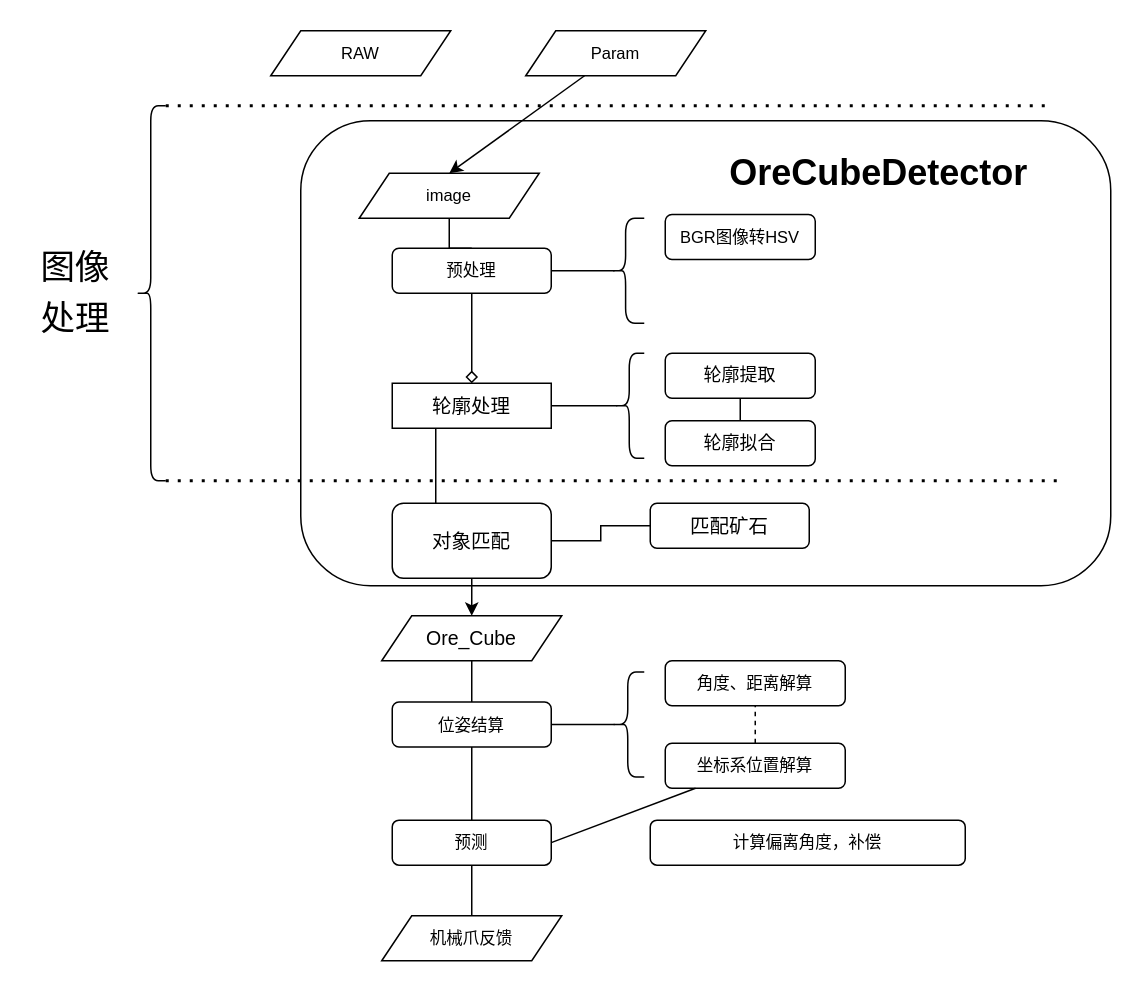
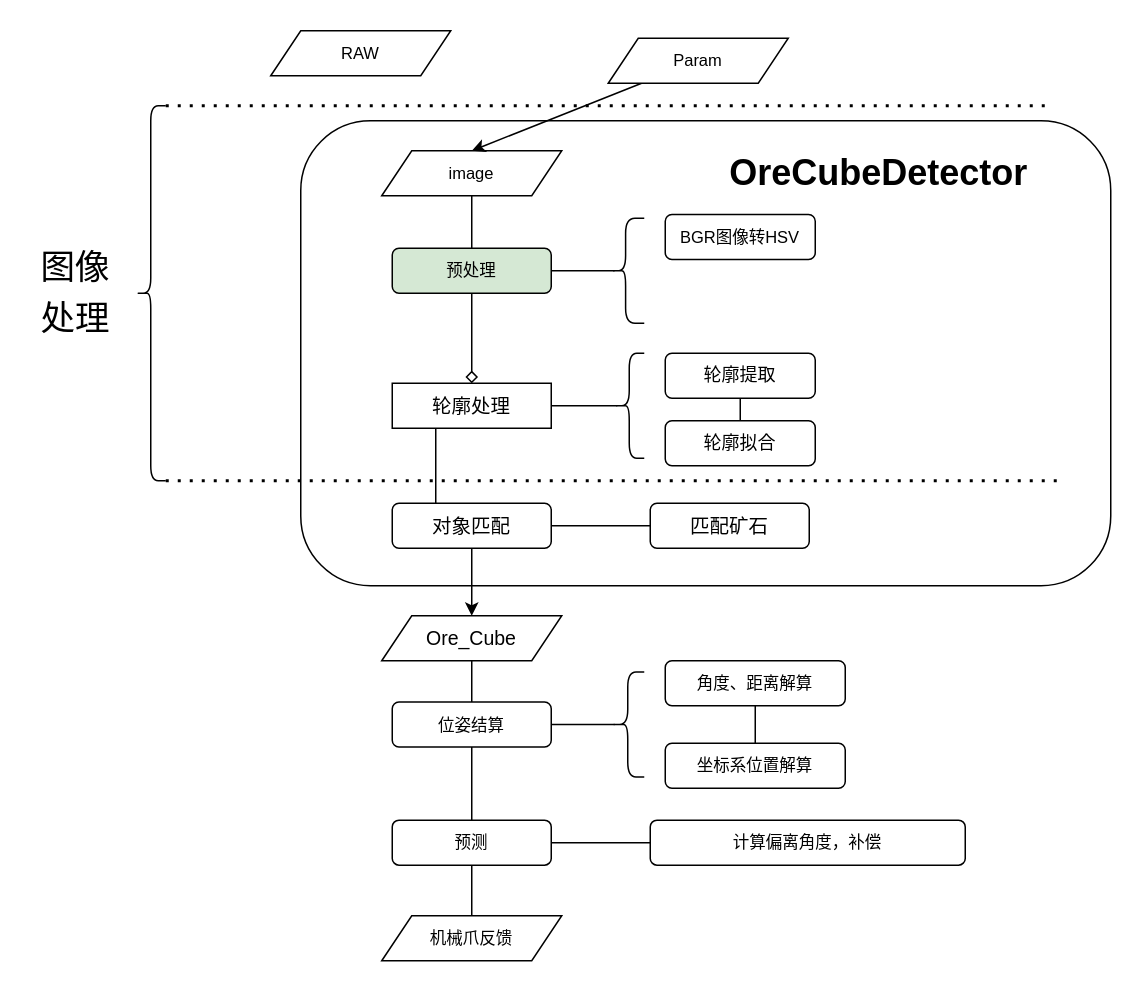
(616, 53) -> (698, 61)
(449, 196) -> (472, 173)
(472, 271) -> (472, 271)
(472, 541) -> (472, 526)
(755, 723) -> (755, 723)
(622, 816) -> (600, 843)
